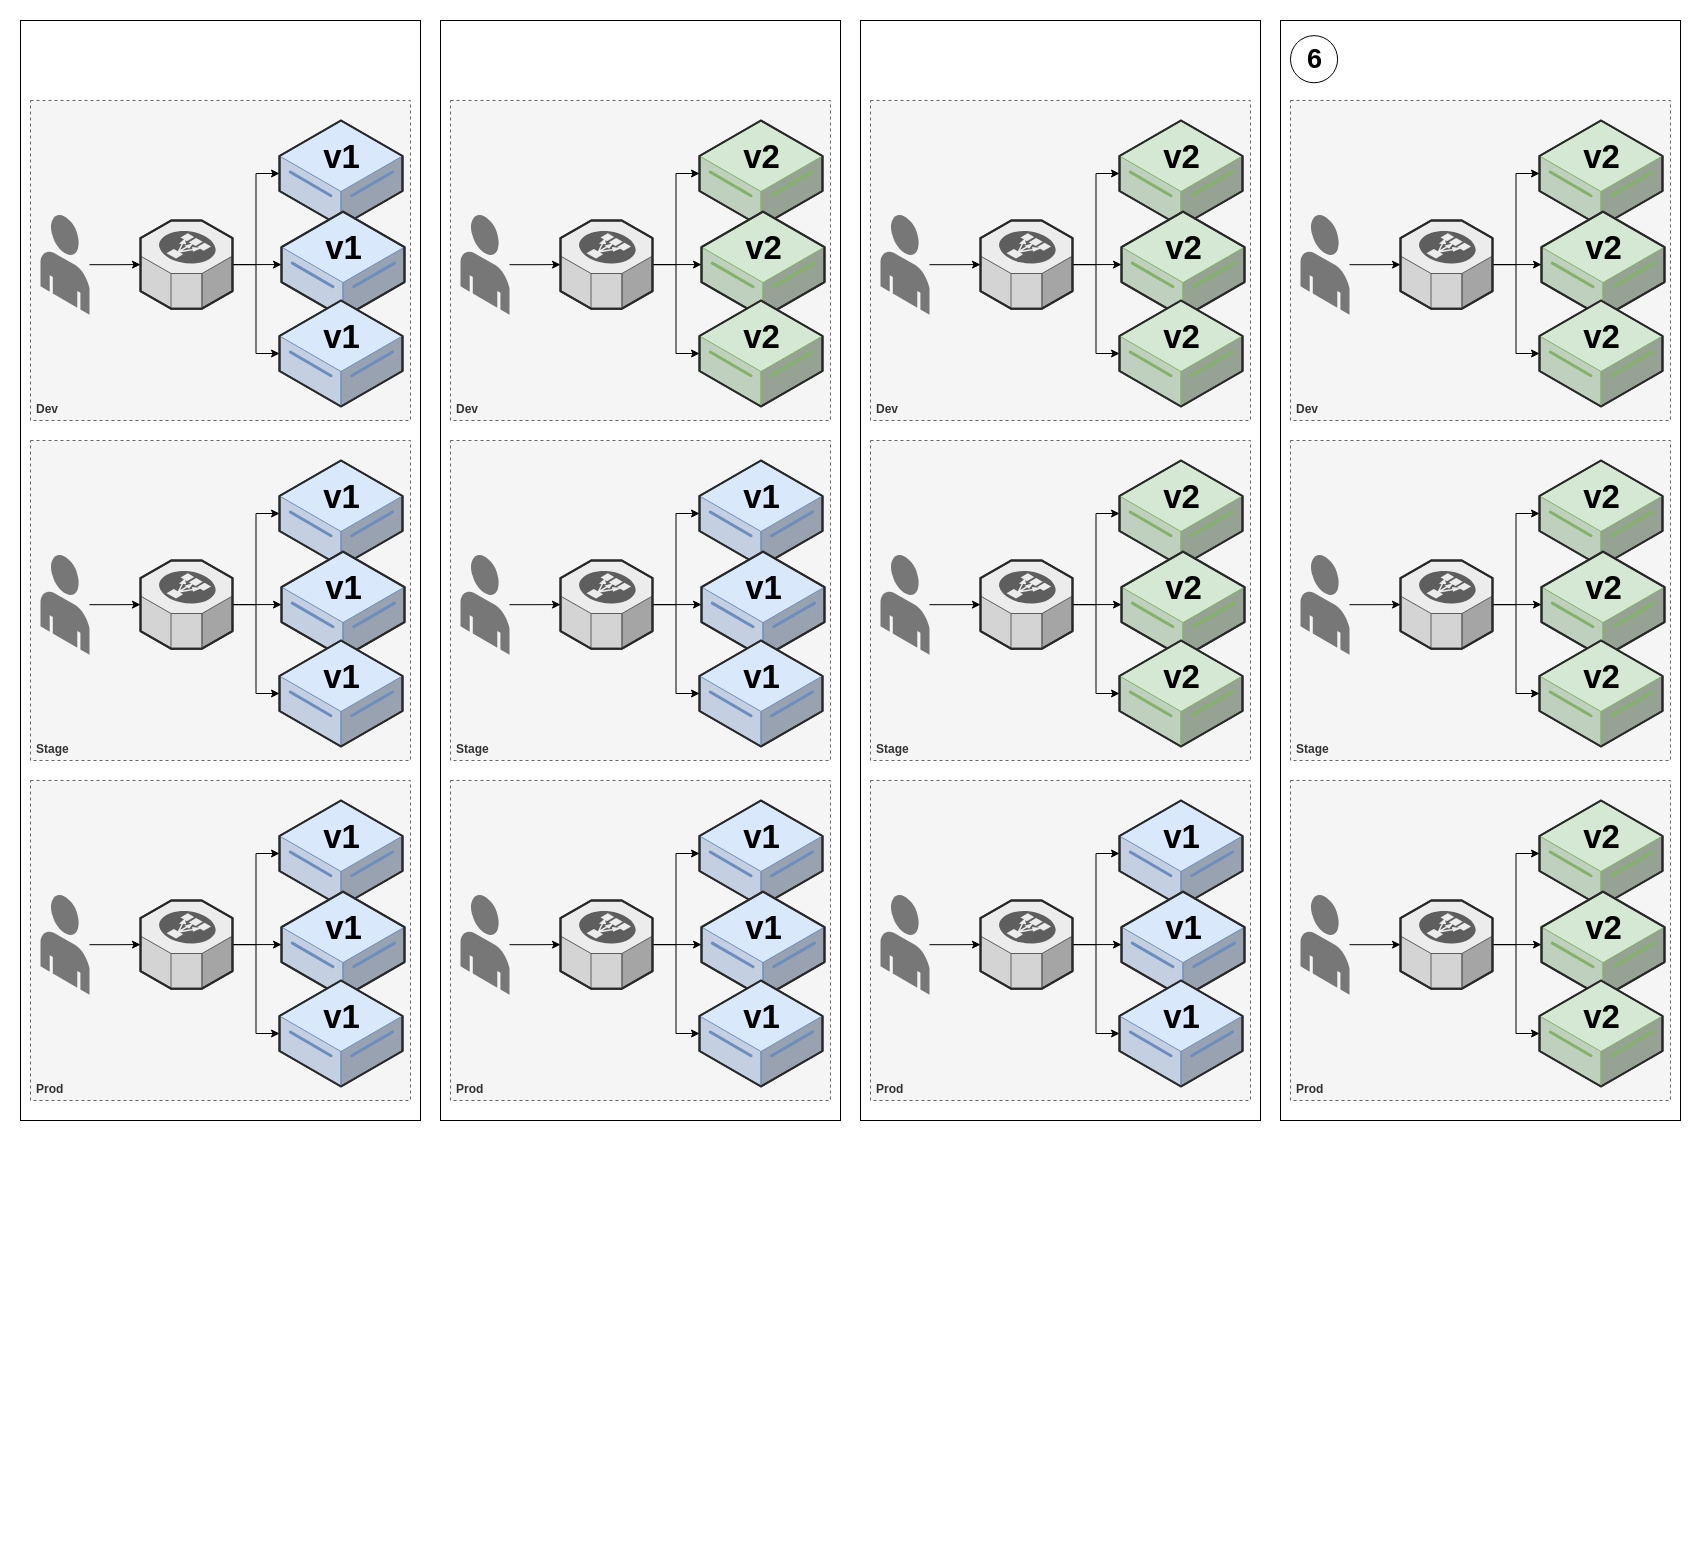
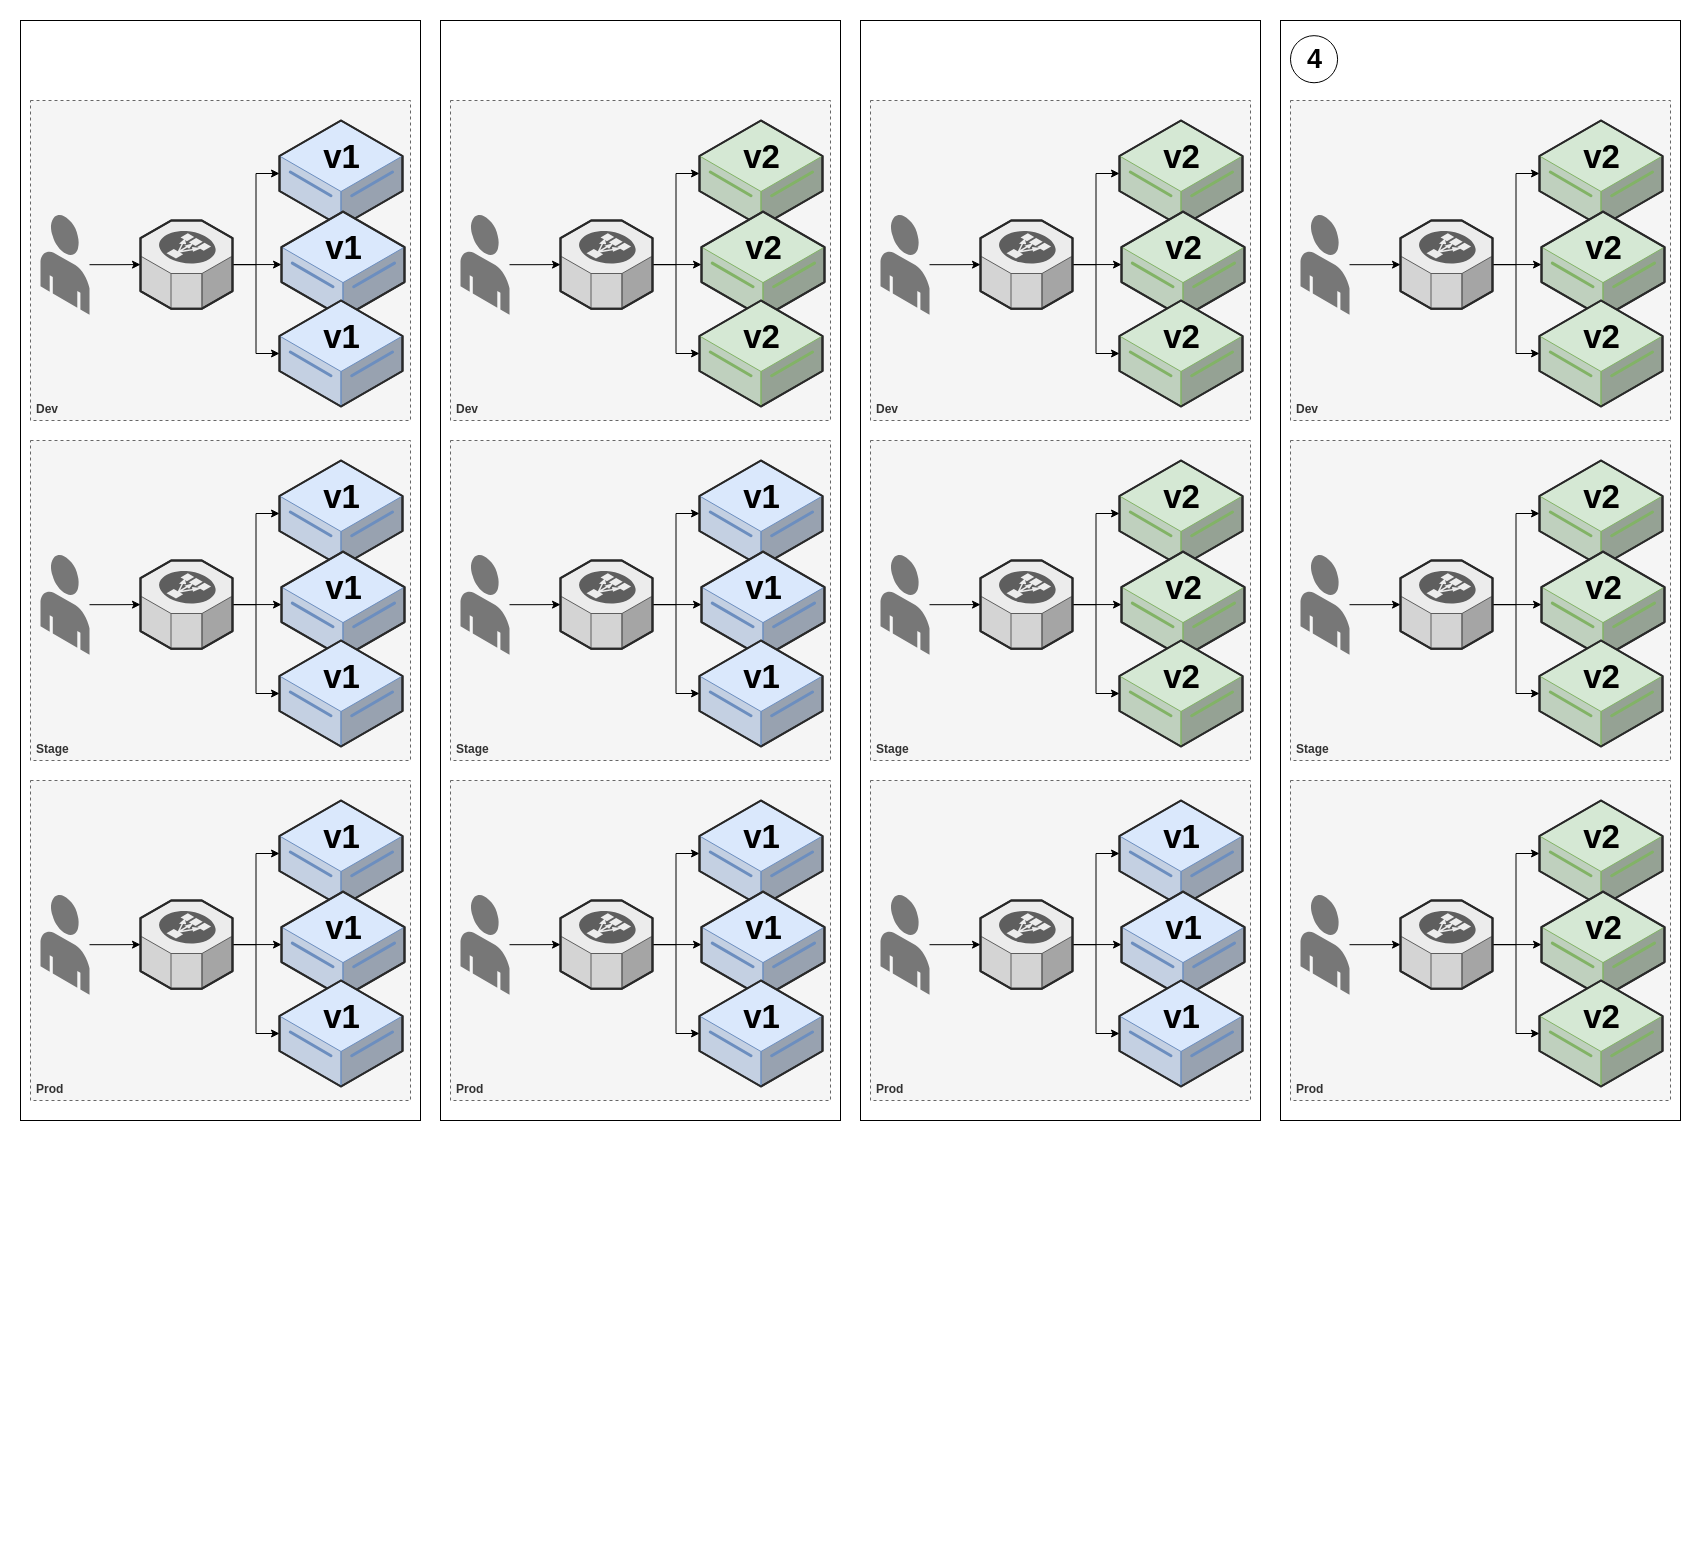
(1315, 60) -> (1315, 60)
